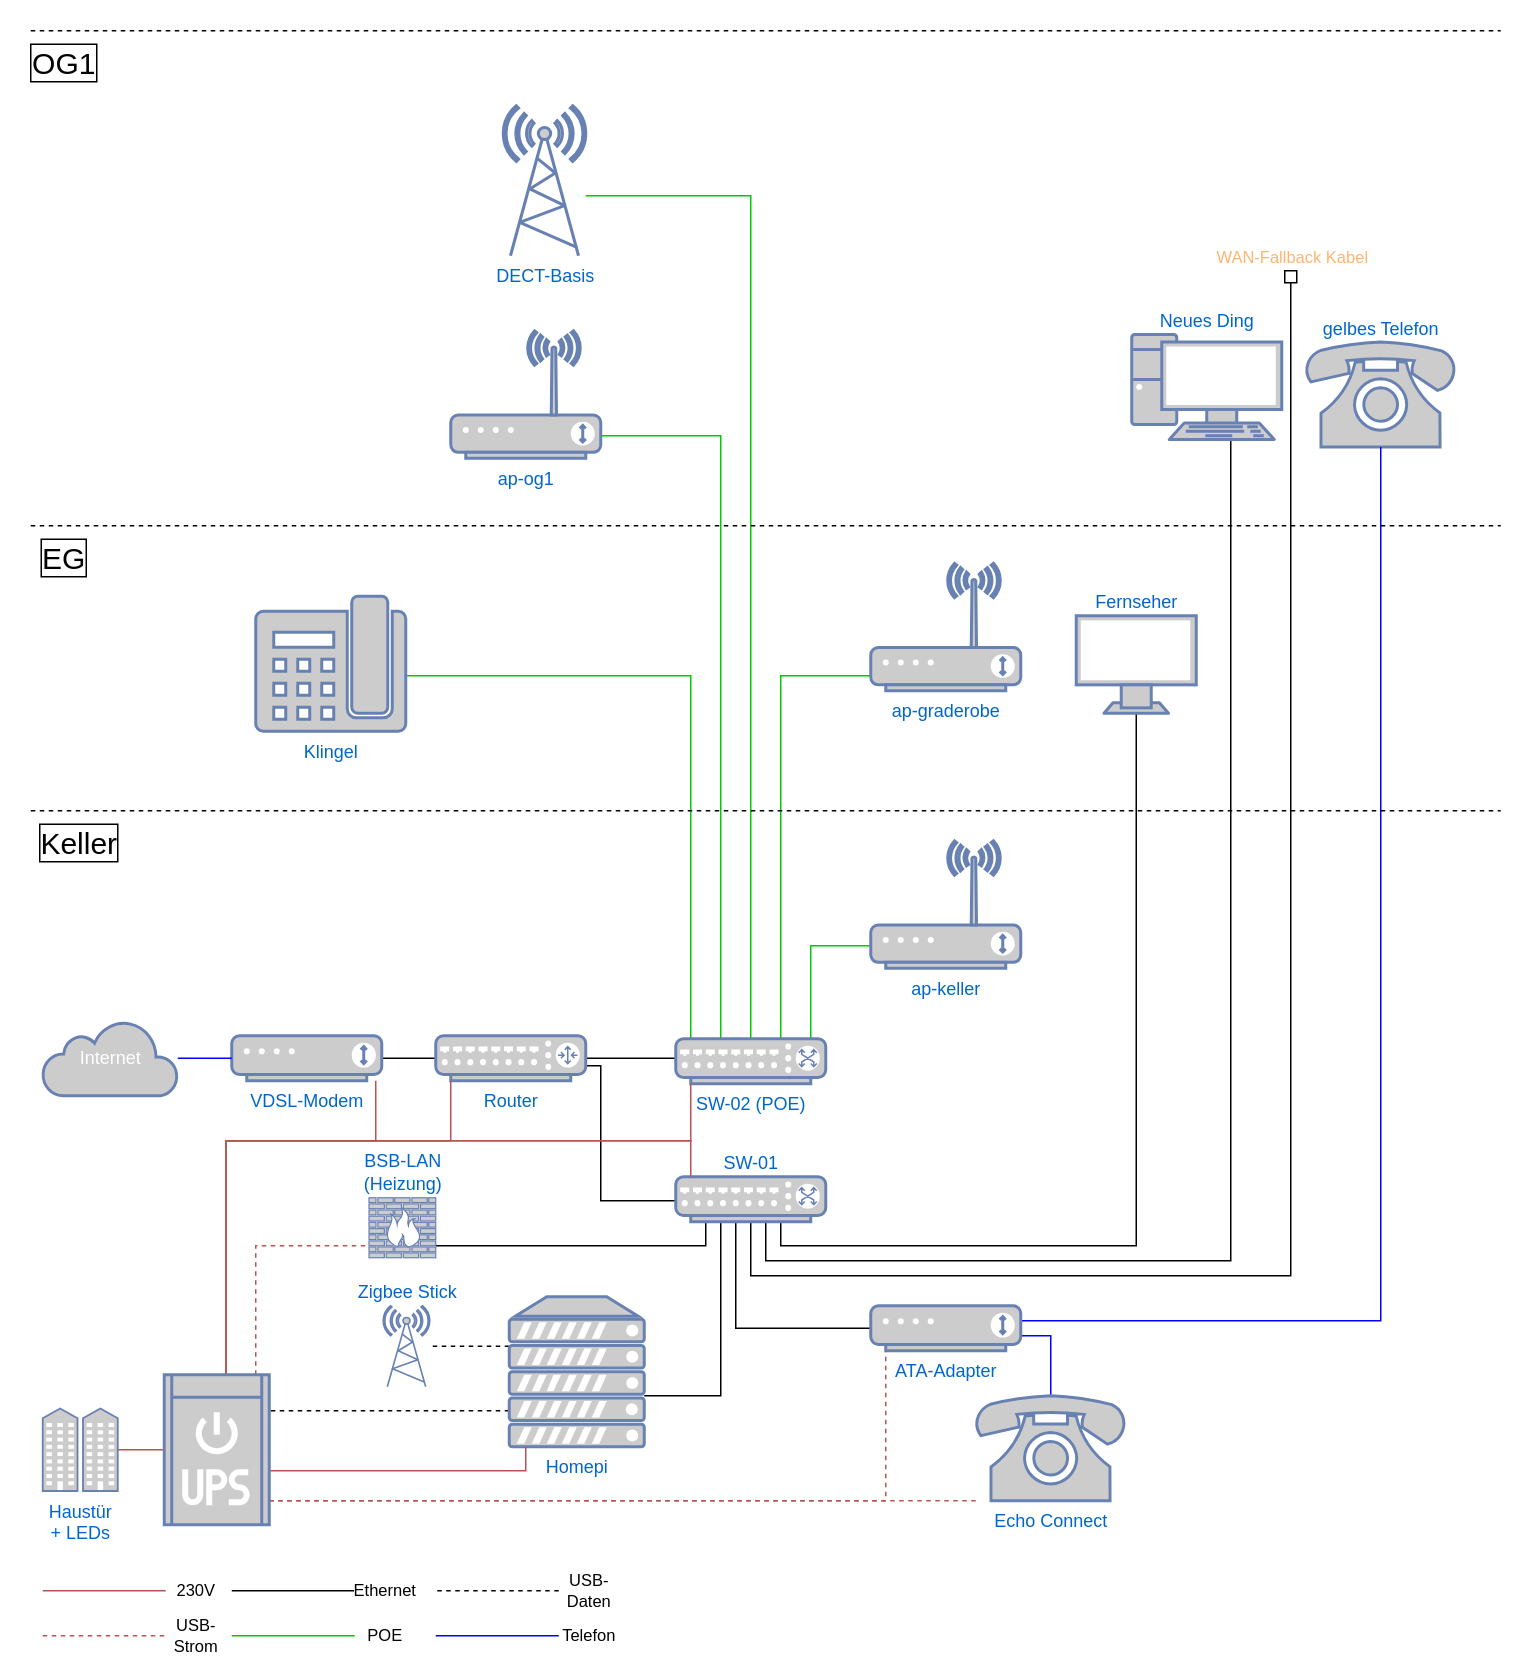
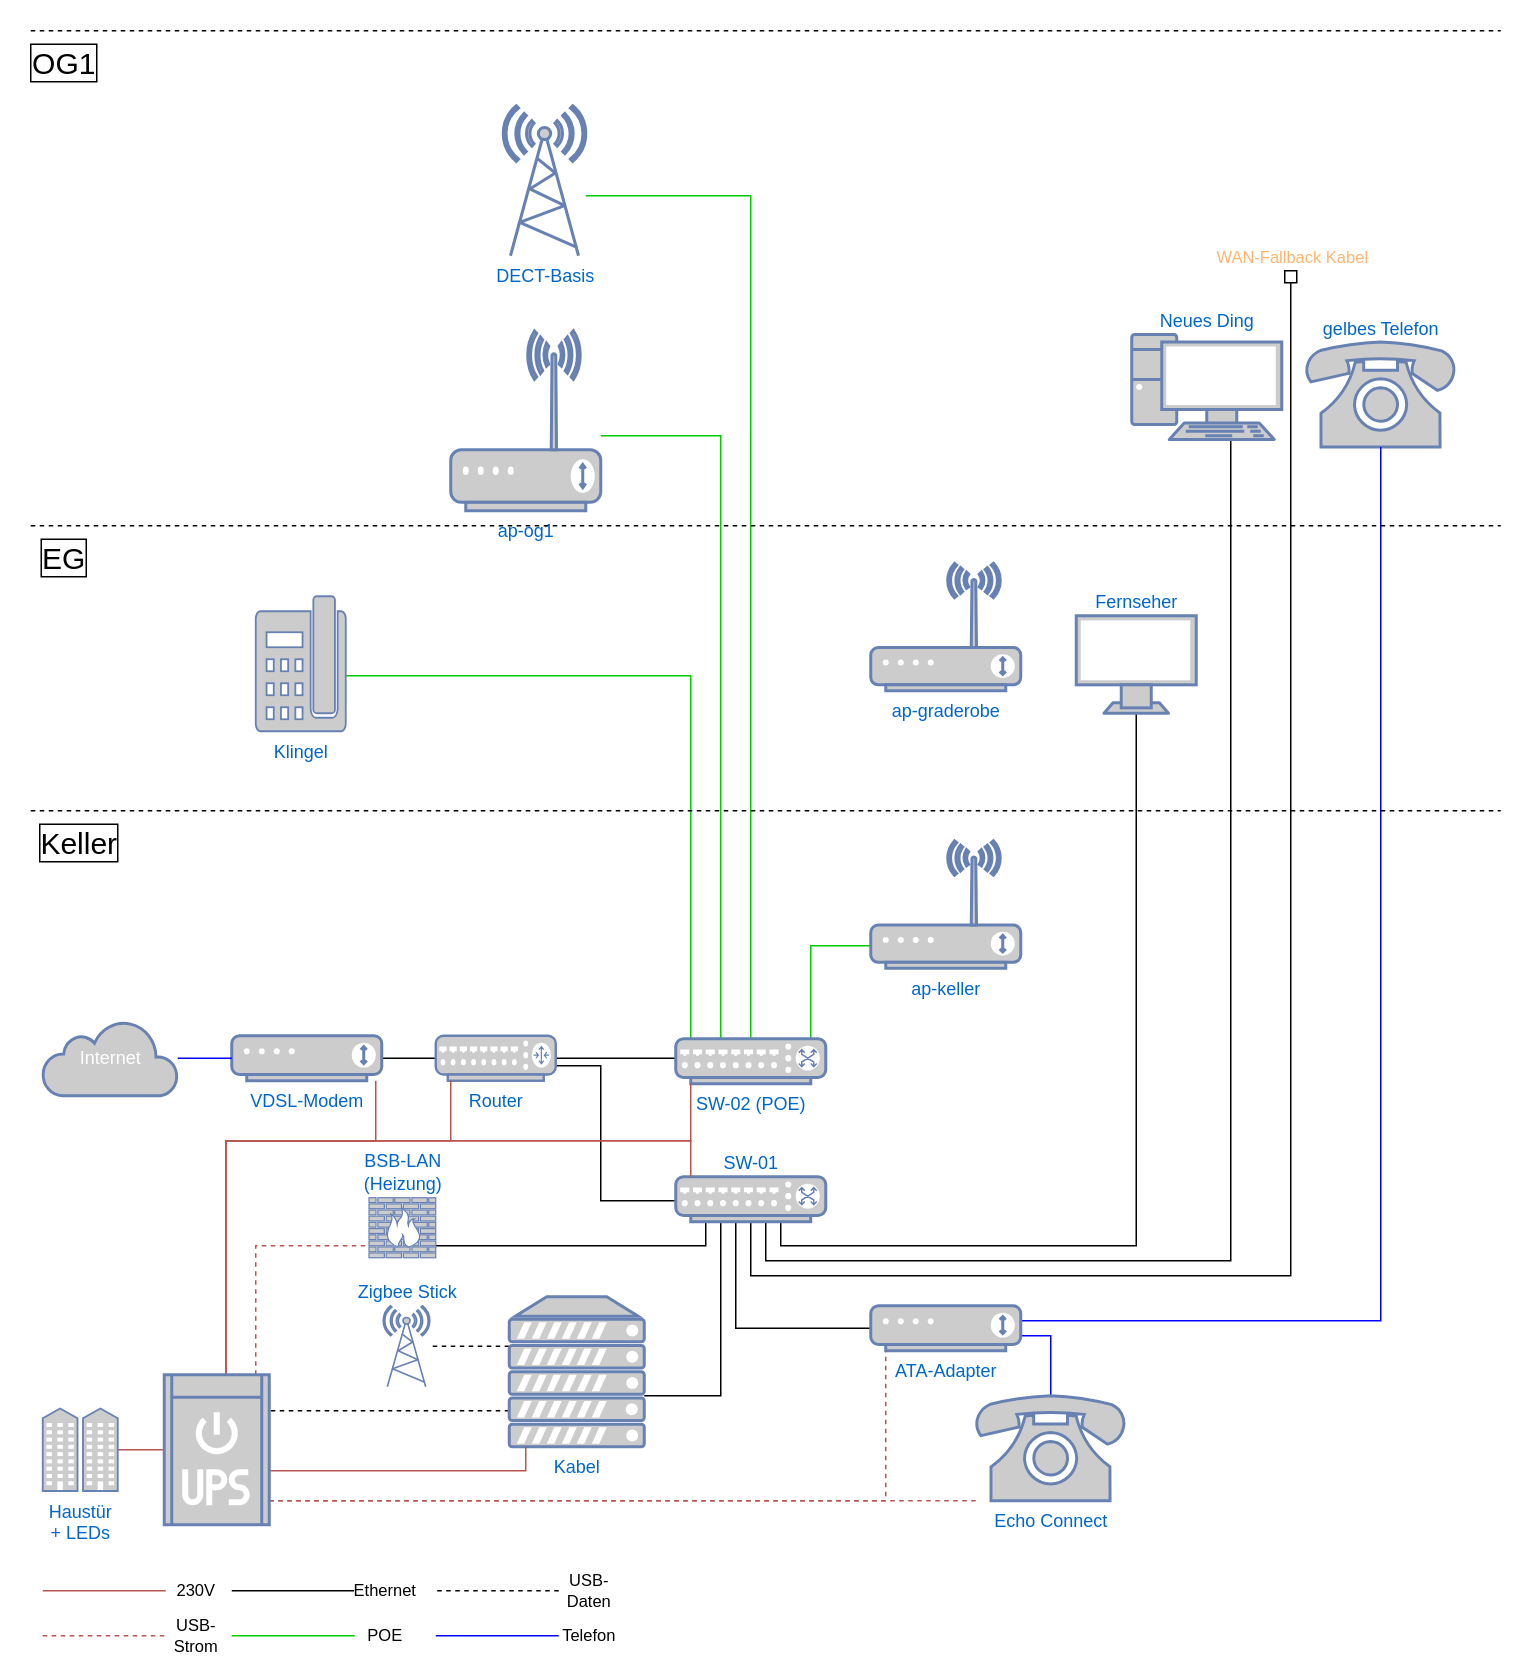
(526, 395) -> (526, 421)
(331, 664) -> (301, 664)
(781, 813) -> none
(511, 1058) -> (496, 1058)
(578, 1468) -> (578, 1468)
